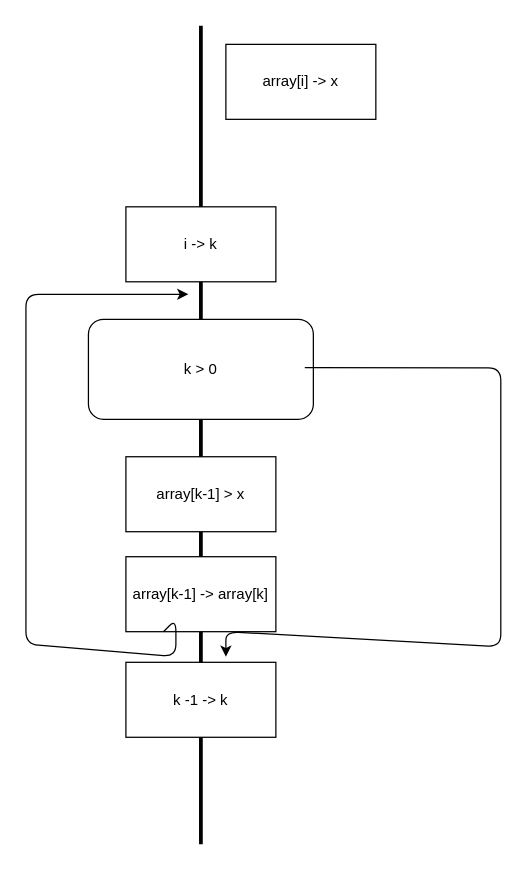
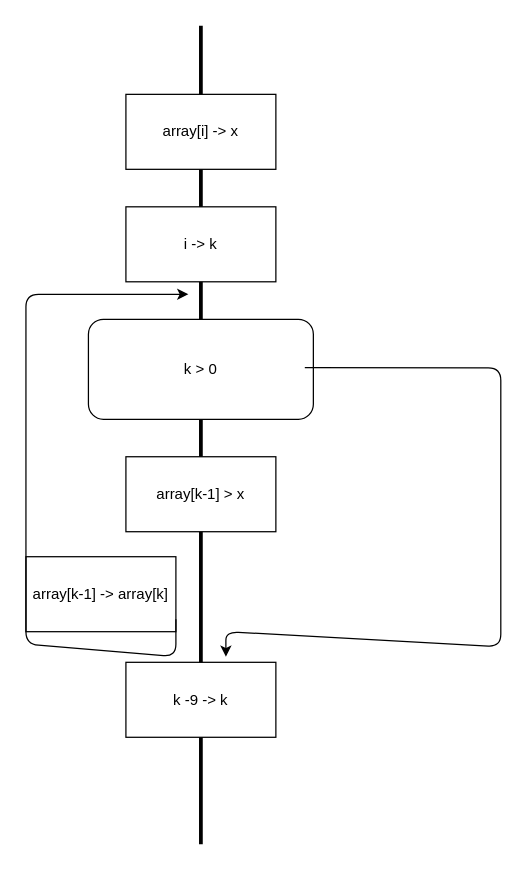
(301, 82) -> (201, 132)
(201, 594) -> (101, 594)
(201, 701) -> (201, 701)
